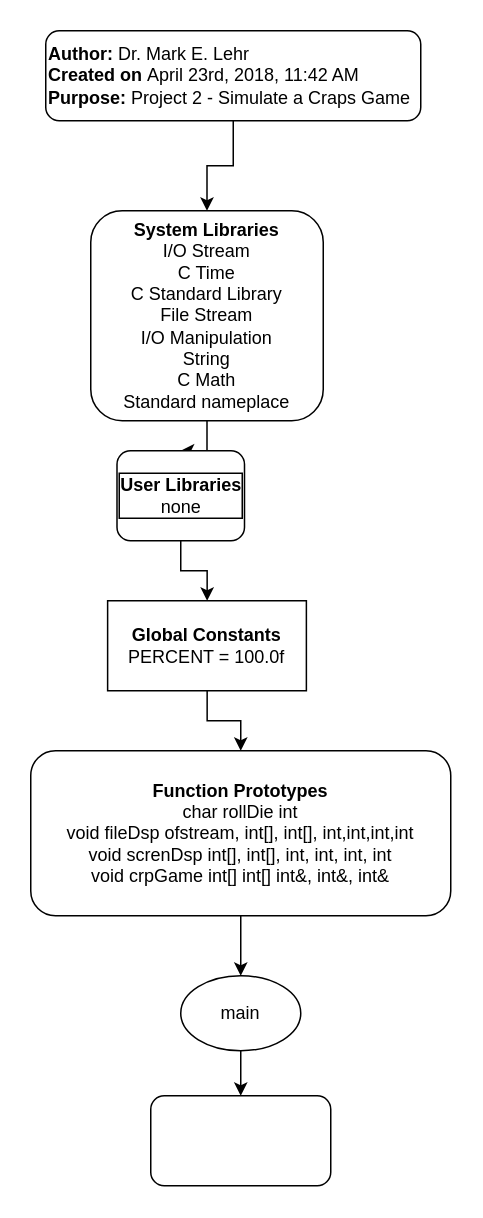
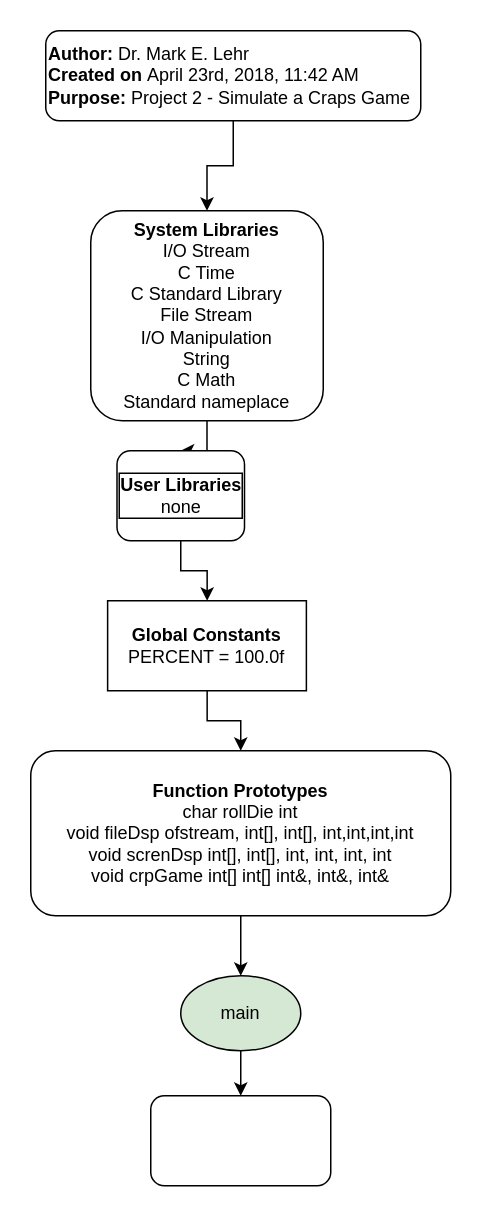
(241, 1013) -> (241, 1013)
